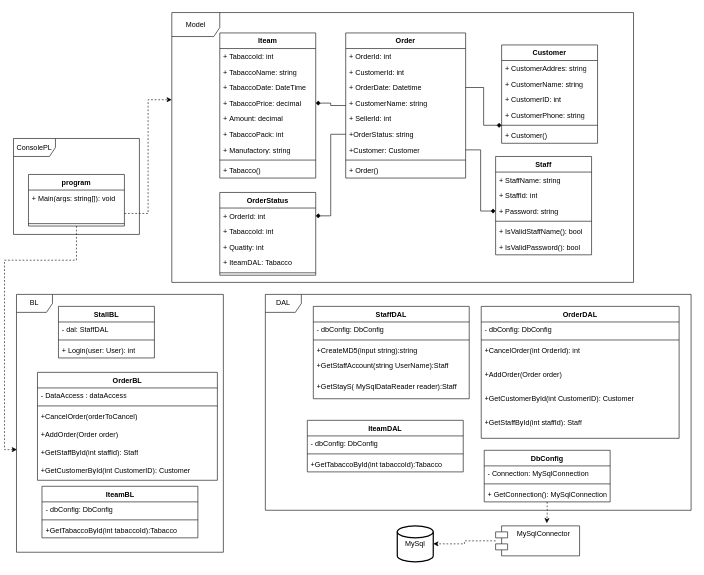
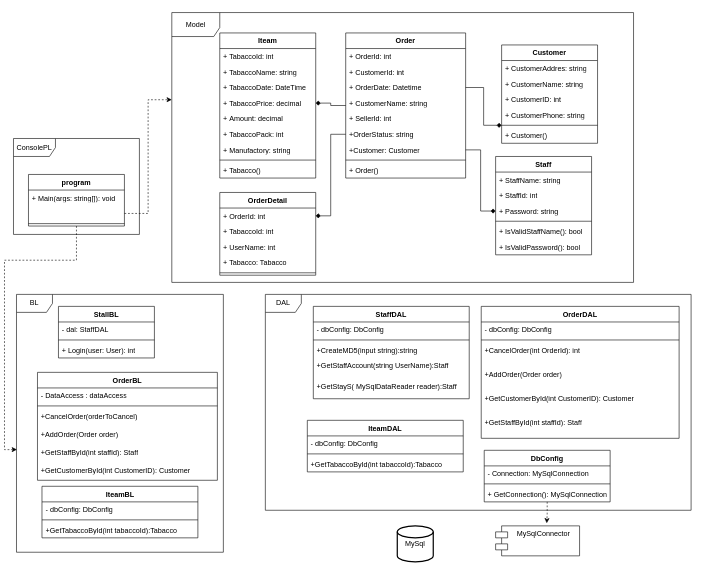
(268, 201) -> (268, 201)
(247, 248) -> (250, 248)
(259, 263) -> (257, 263)
(465, 543) -> none
